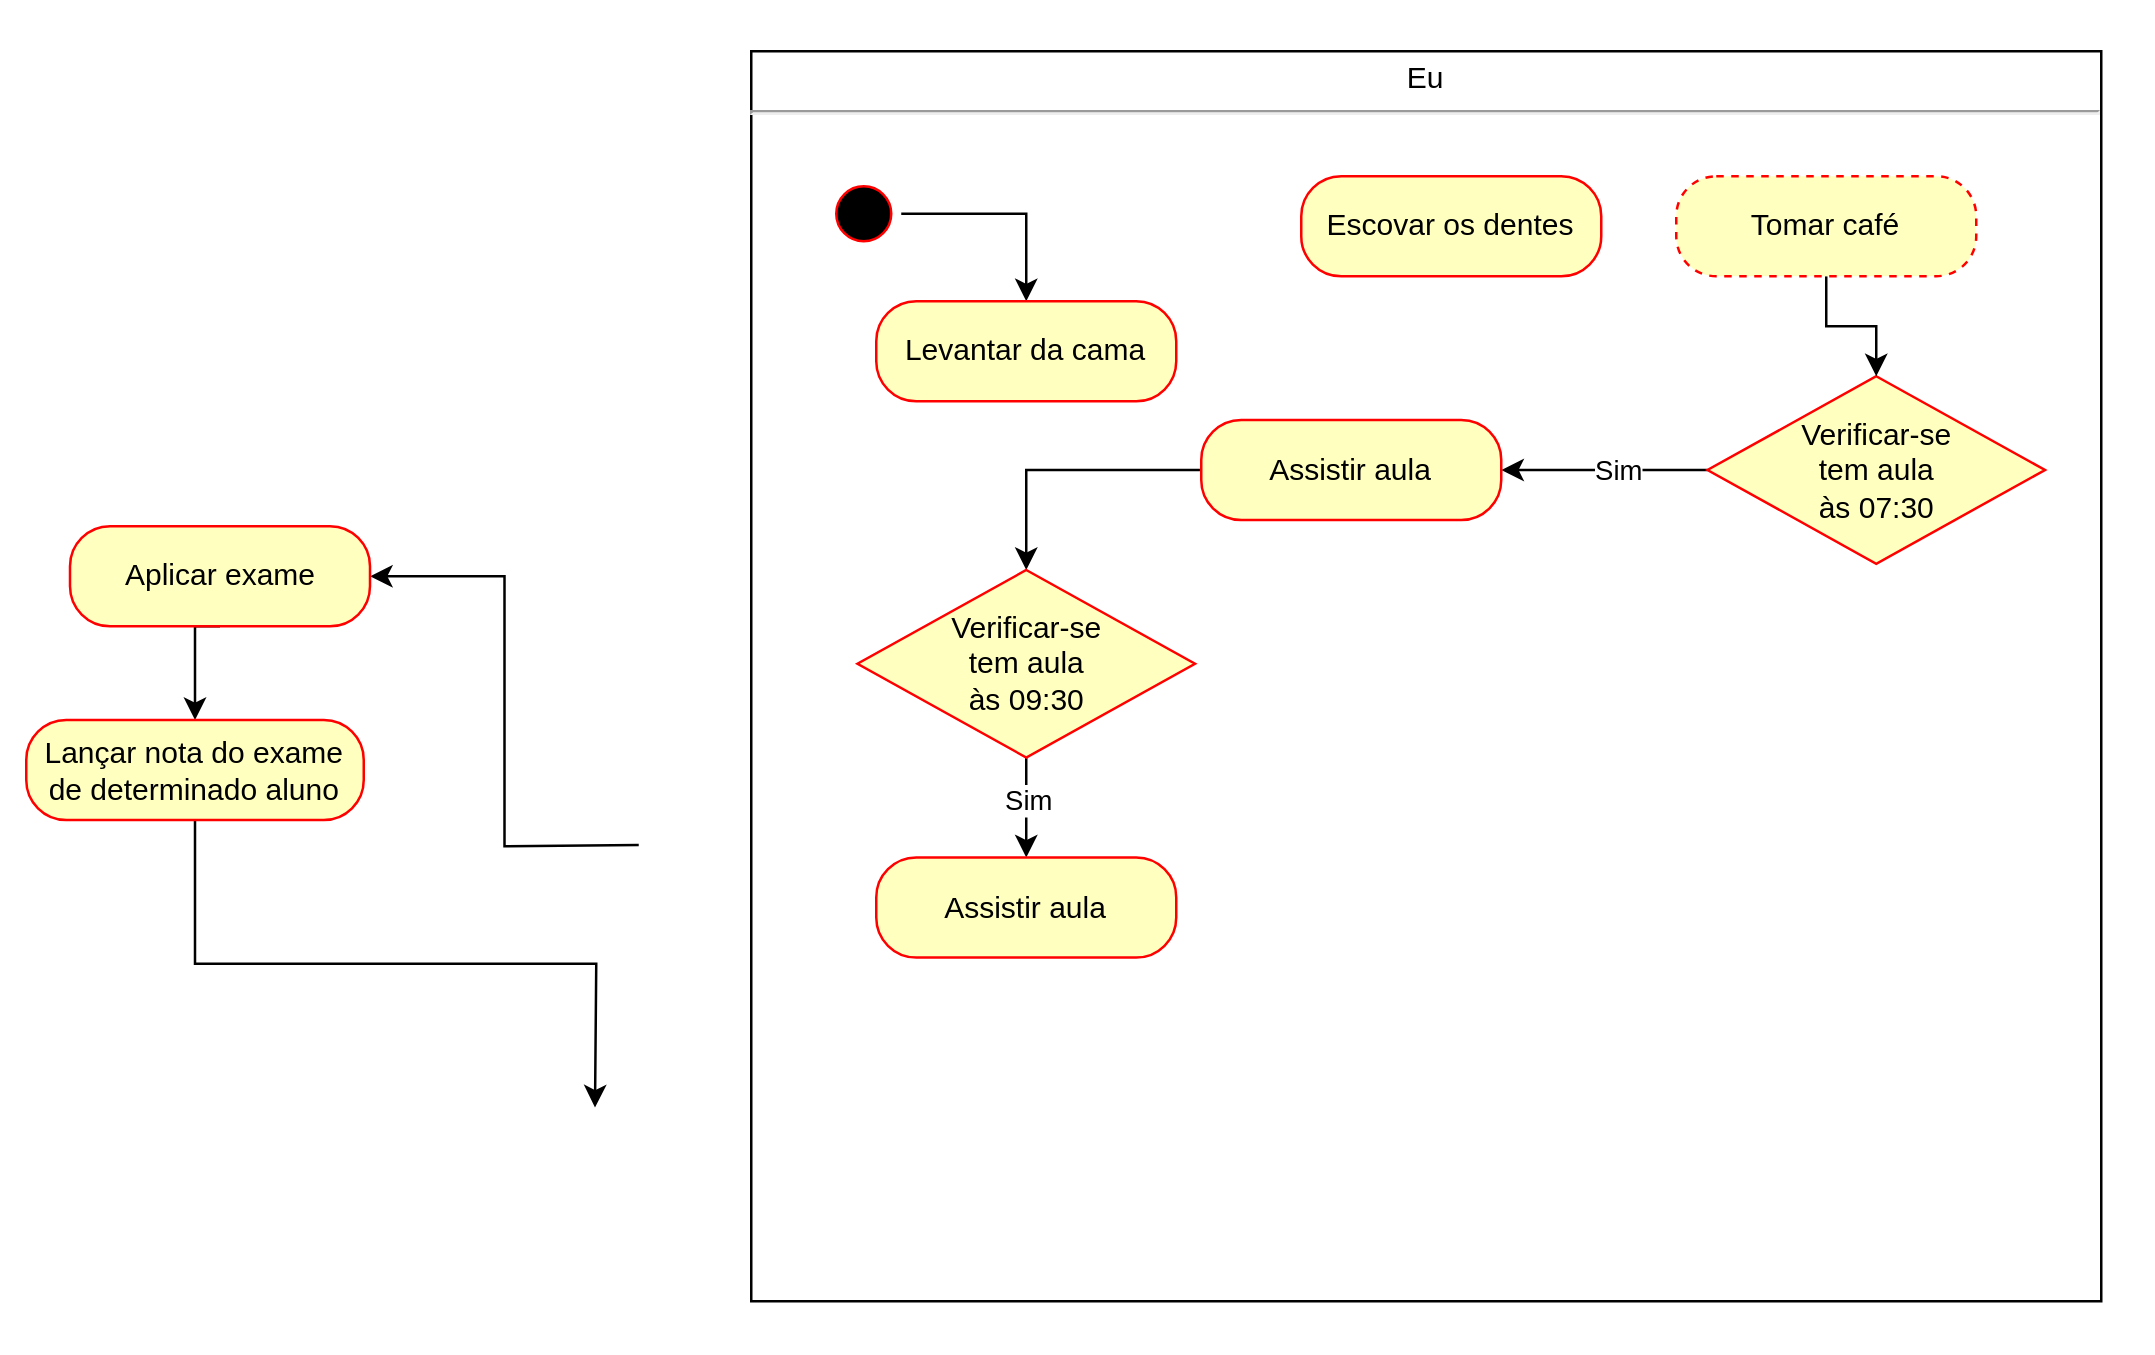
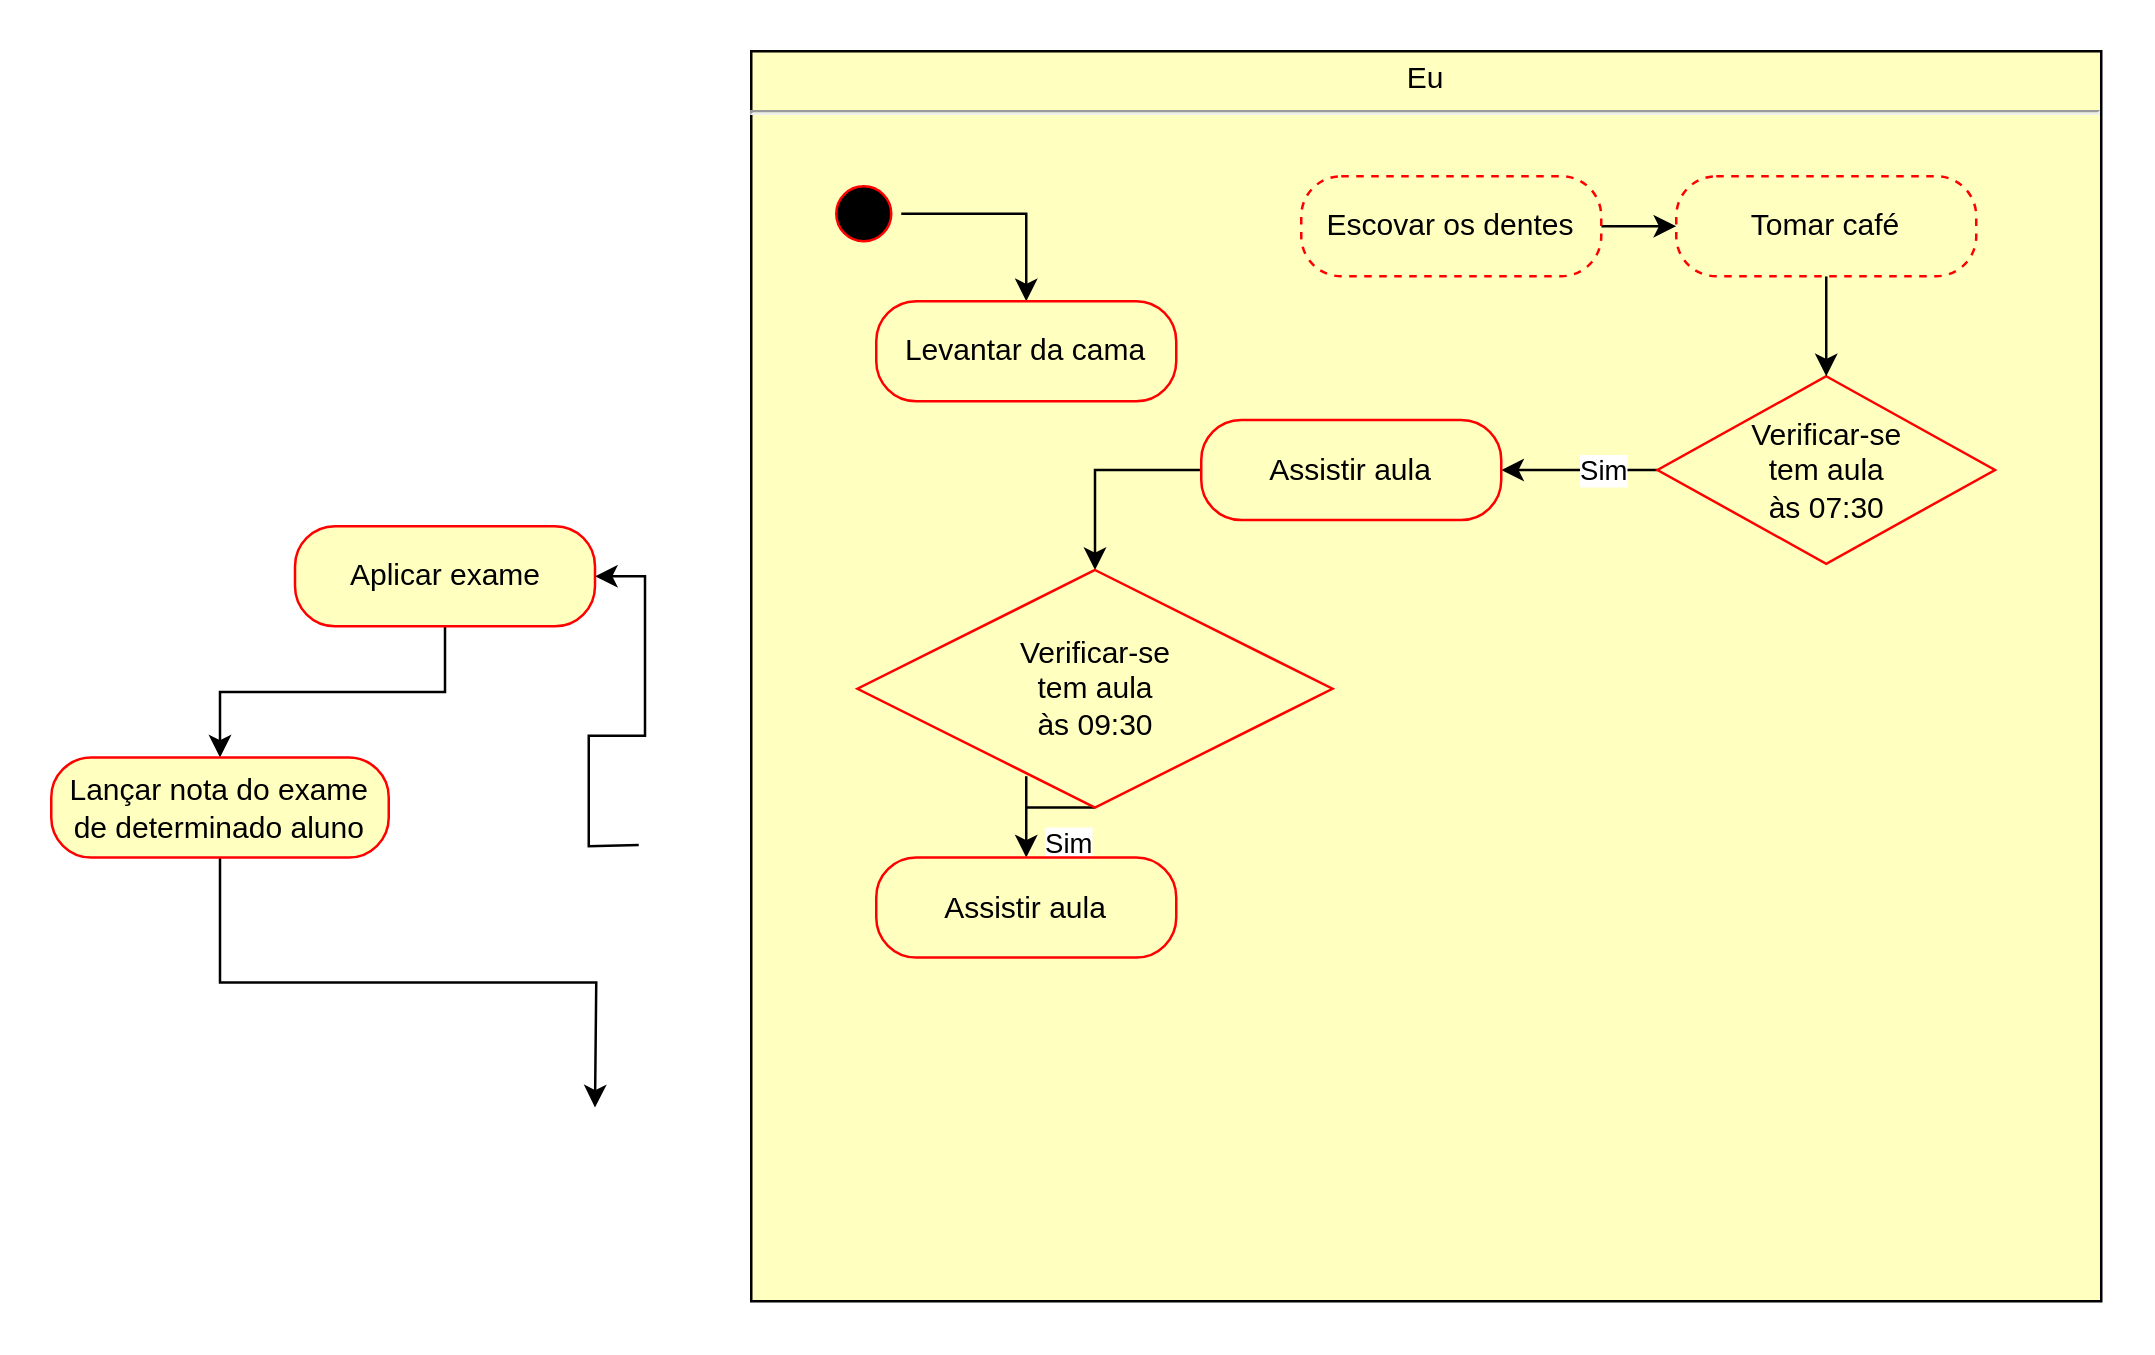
(1451, 226) -> (1451, 226)
none -> (1630, 226)
(1876, 470) -> (1826, 470)
(220, 576) -> (445, 576)
(1026, 664) -> (1095, 689)
(1426, 676) -> (1426, 676)
(195, 770) -> (220, 808)
